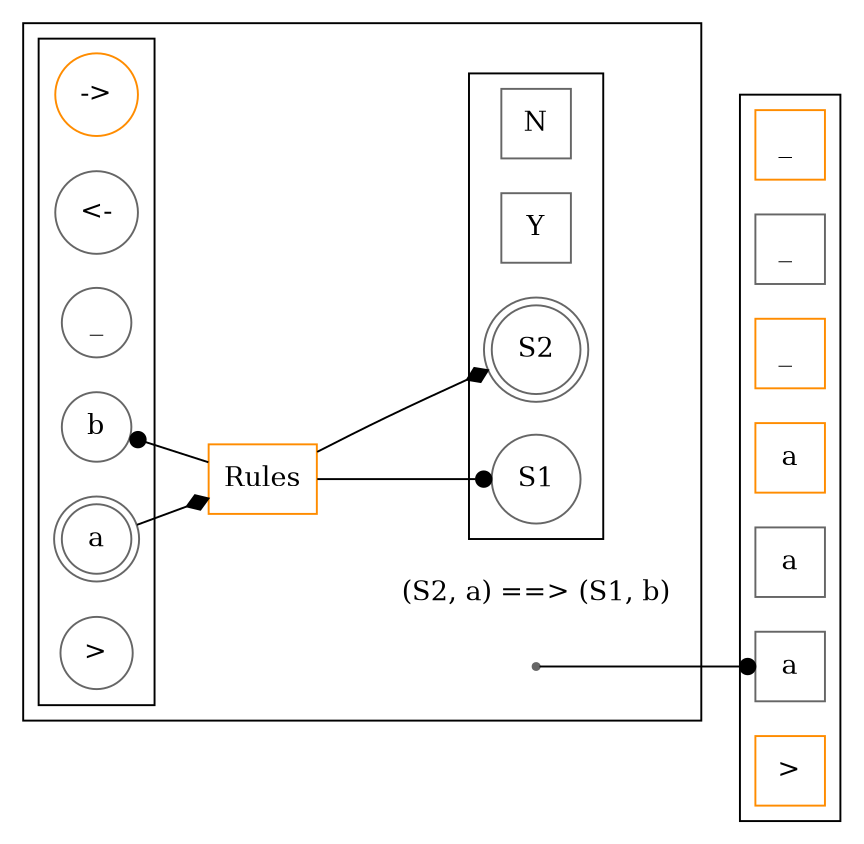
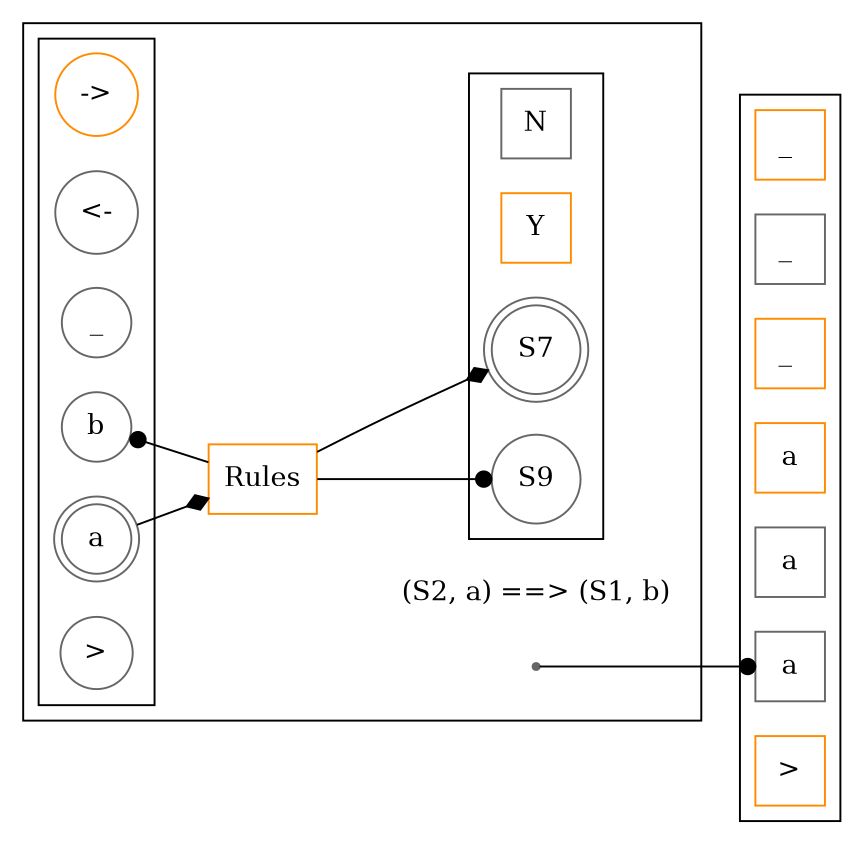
(536, 228) -> (536, 228)
(536, 350) -> (536, 350)
(536, 479) -> (536, 479)
